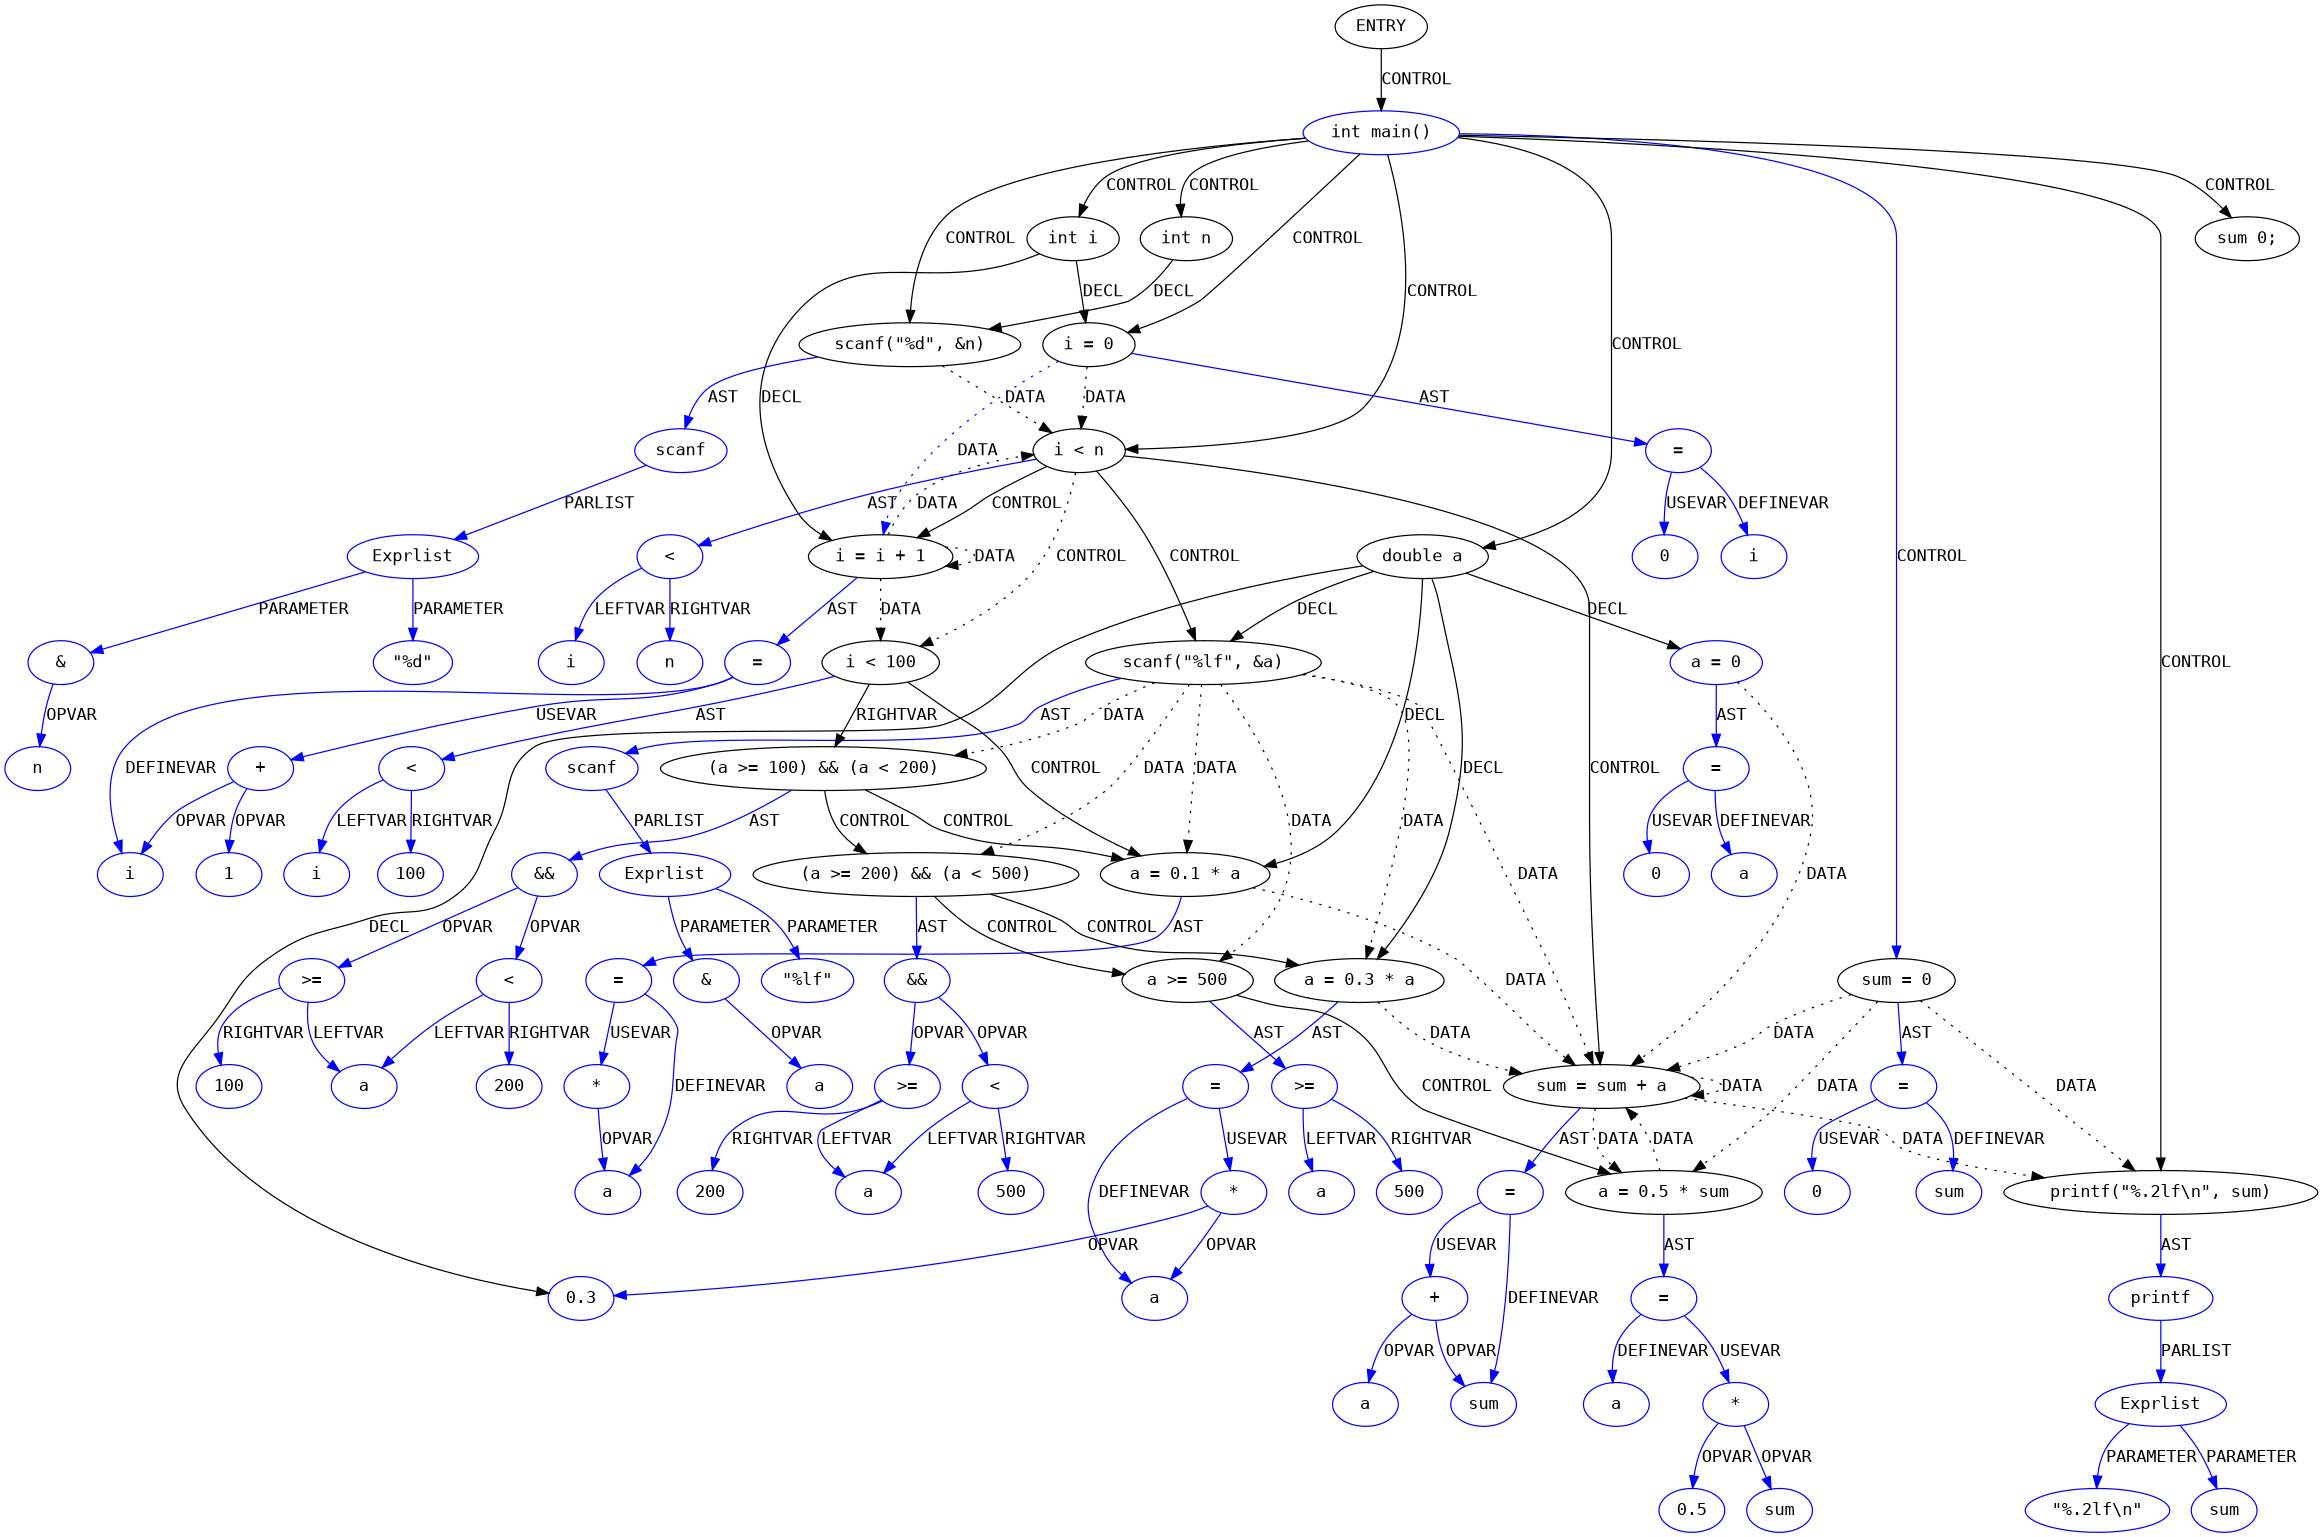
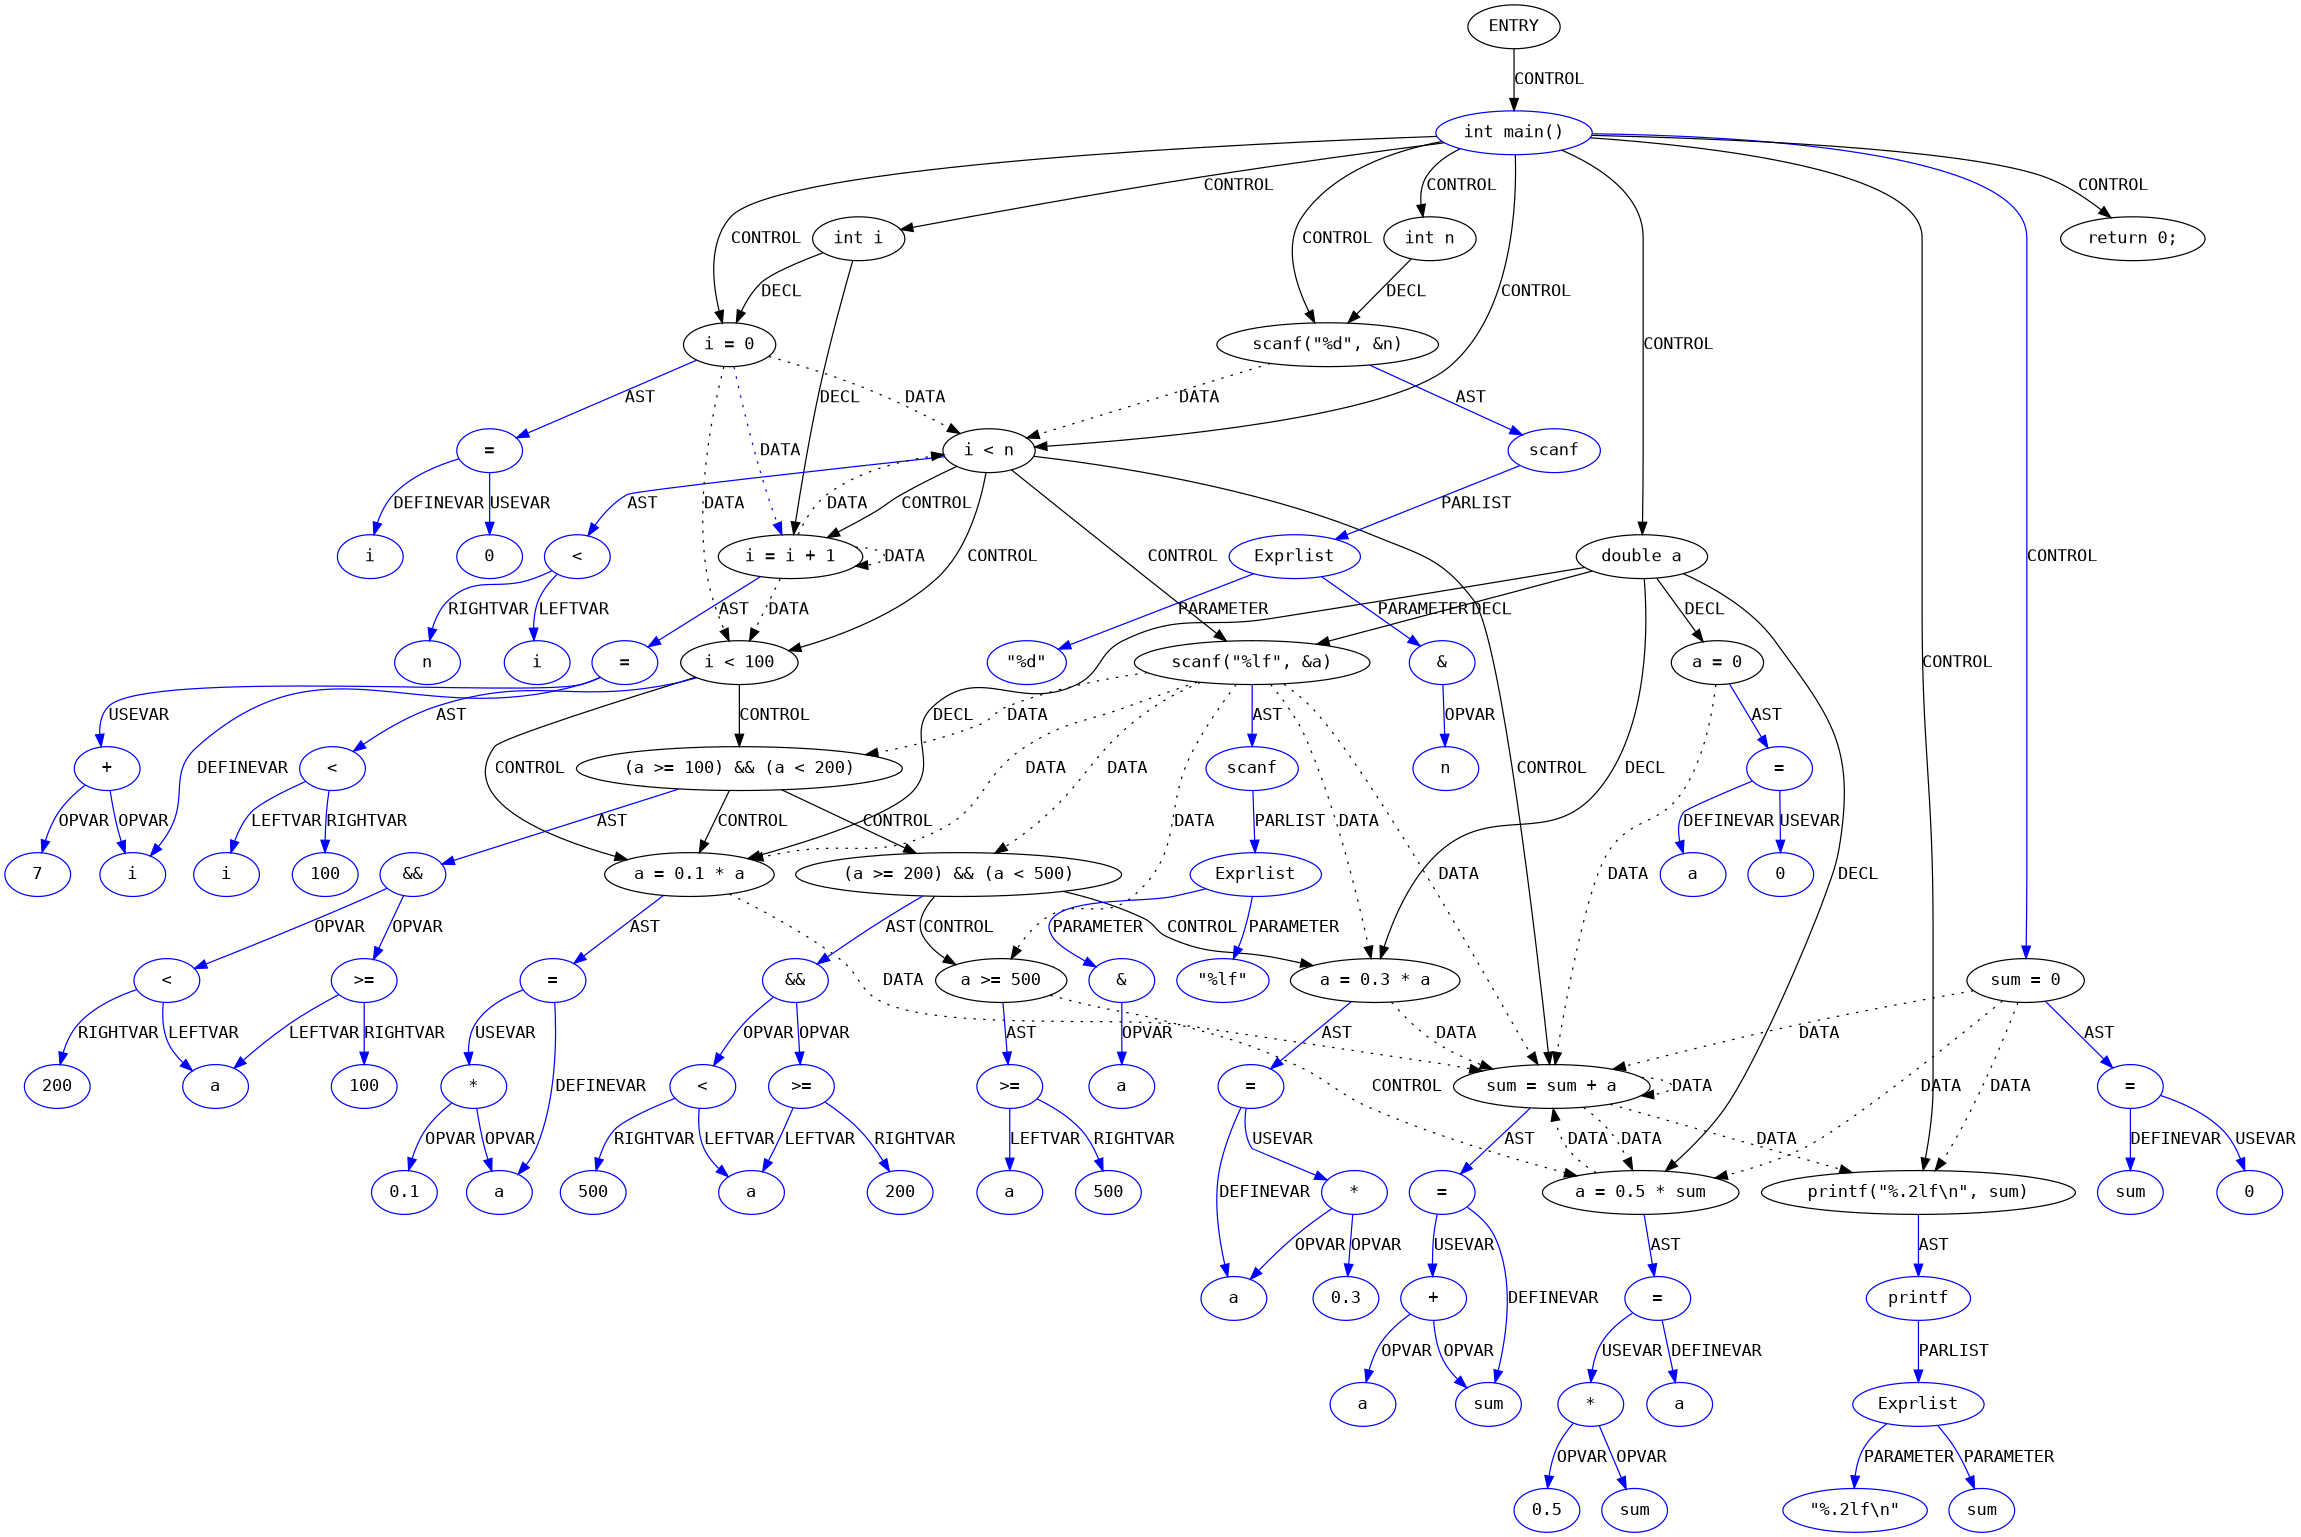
(2247, 239) -> (2133, 239)
none -> (703, 499)
(1028, 577) -> (923, 590)
(1716, 663) -> (1717, 663)
(897, 716) -> (775, 716)
(509, 786) -> (1837, 857)
(229, 875) -> (38, 875)
(1406, 1096) -> (1312, 1073)
none -> (404, 1192)
